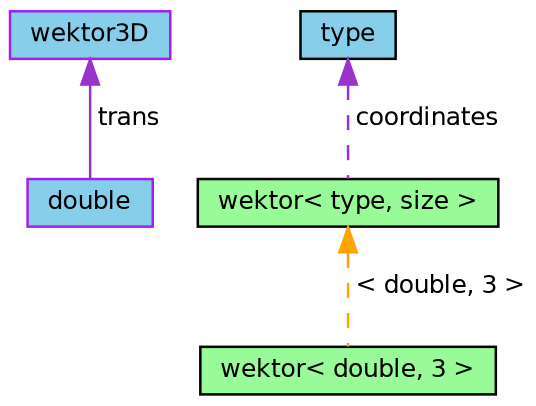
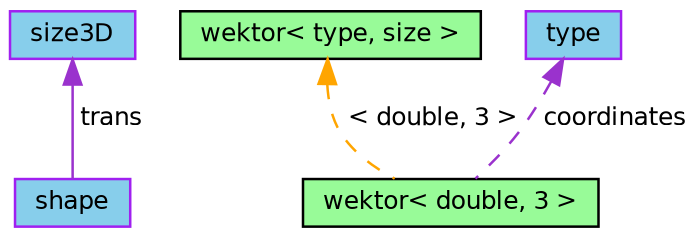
(90, 35) -> (73, 35)
(348, 35) -> (573, 35)
(348, 132) -> (518, 133)
(90, 203) -> (73, 203)
